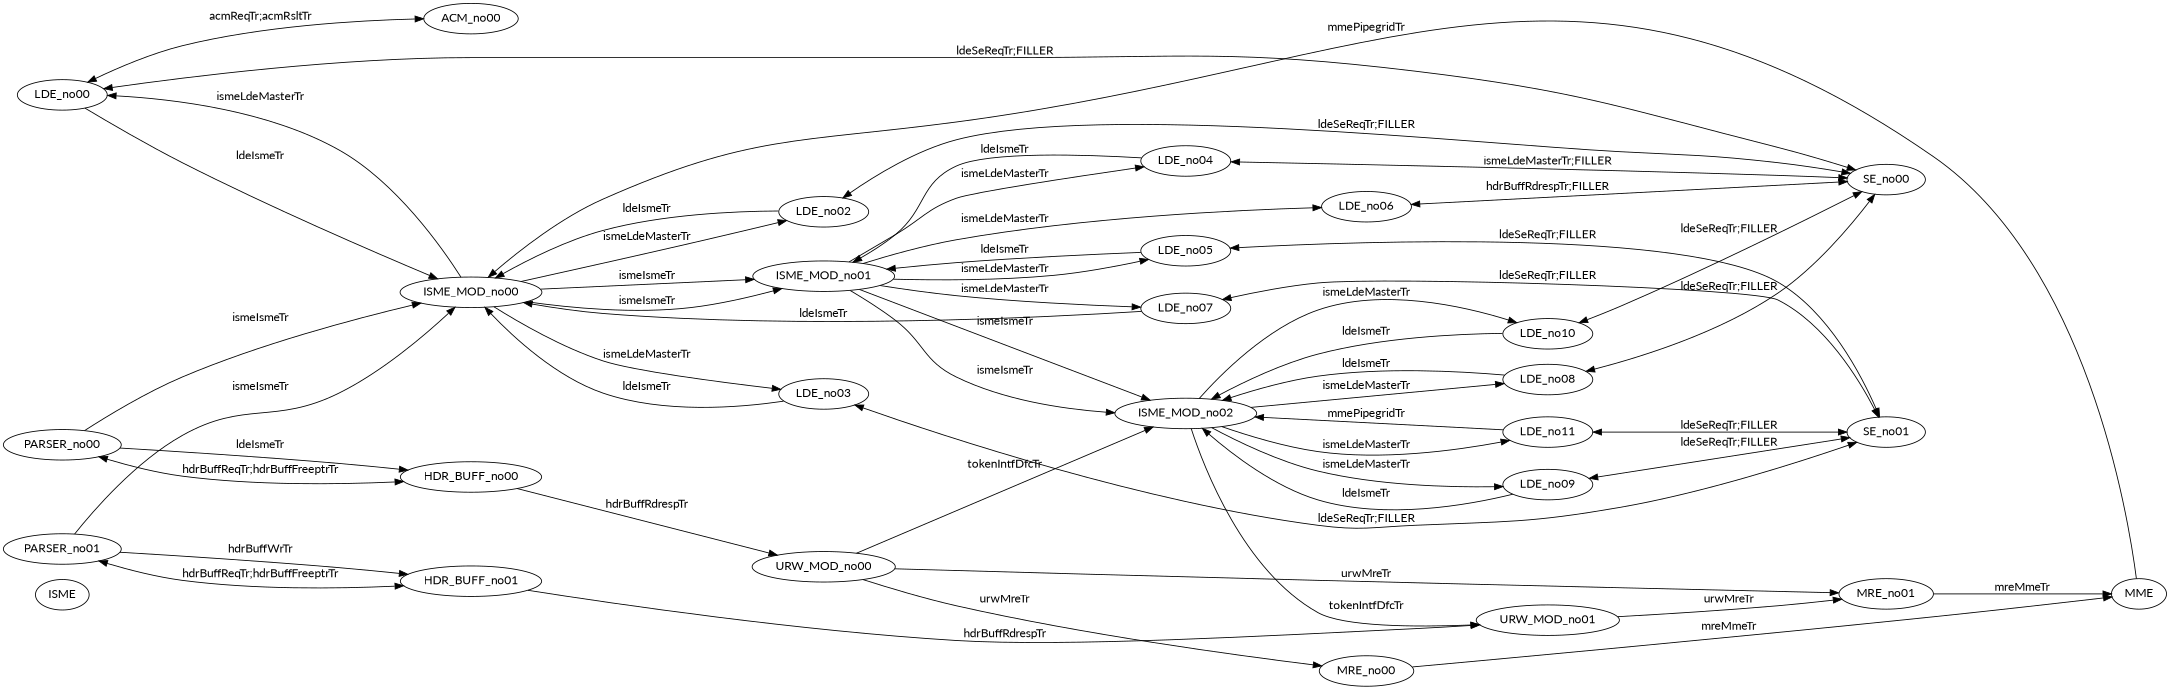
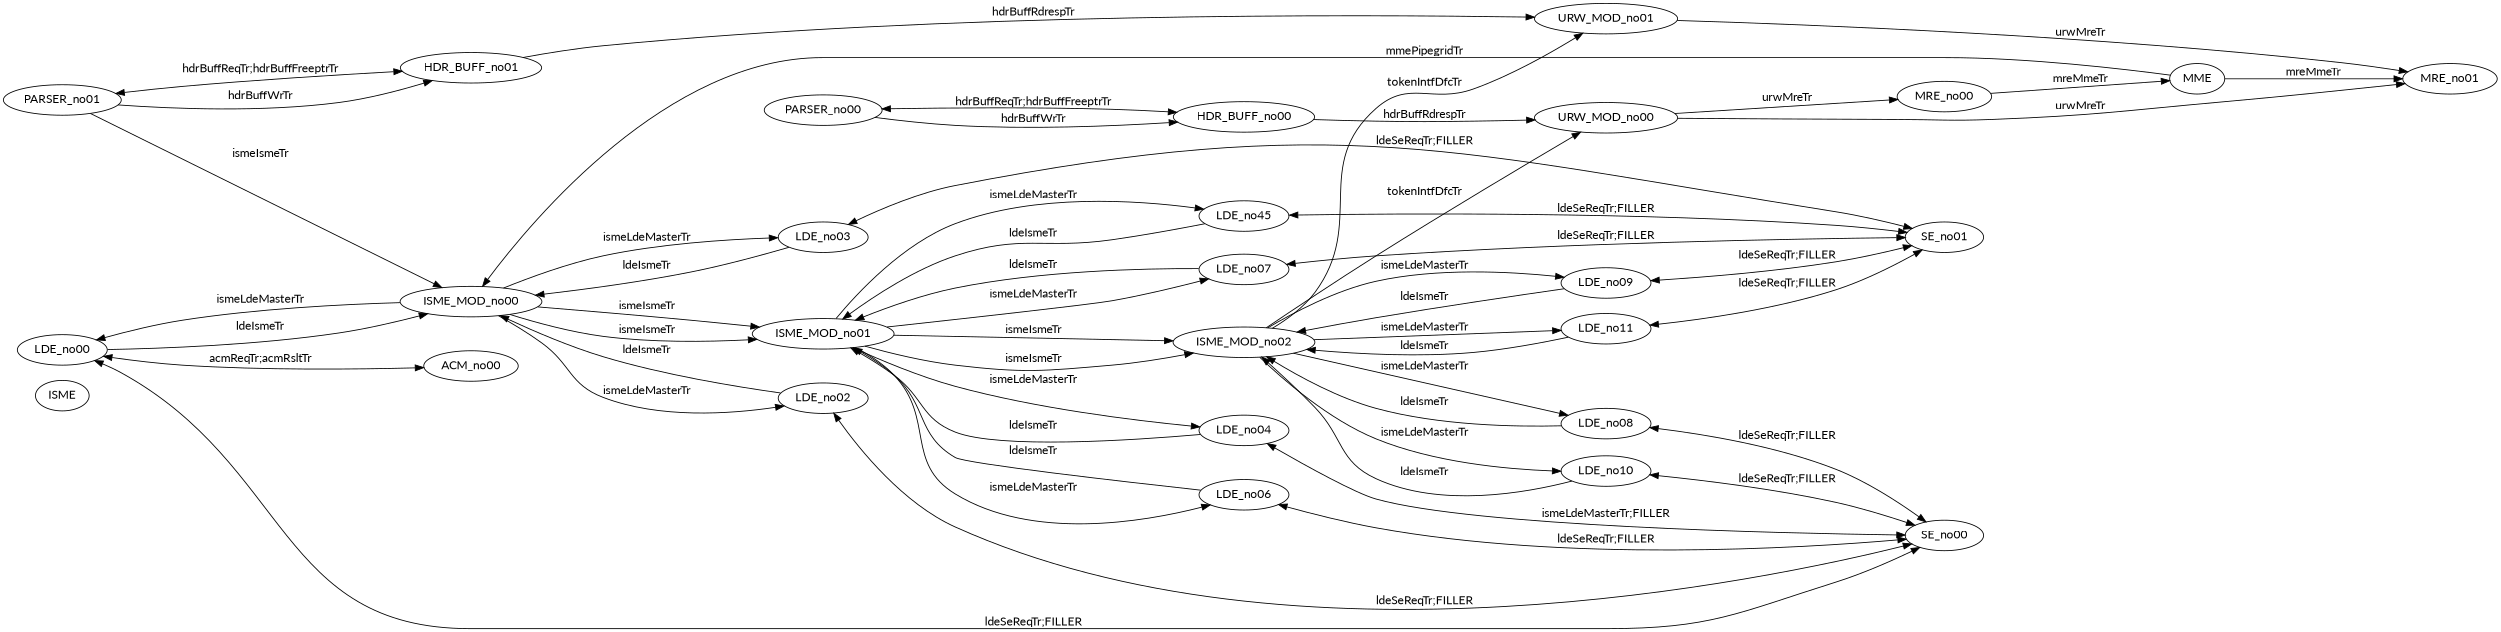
(1548, 187) -> (1606, 539)
(1186, 251) -> (1244, 216)
(836, 322) -> (1029, 277)
(243, 354) -> none
(1366, 414) -> (1425, 346)
(261, 445) -> (1034, 119)
none -> (1006, 467)
(1001, 492) -> (1418, 230)
(2018, 594) -> (2309, 79)
